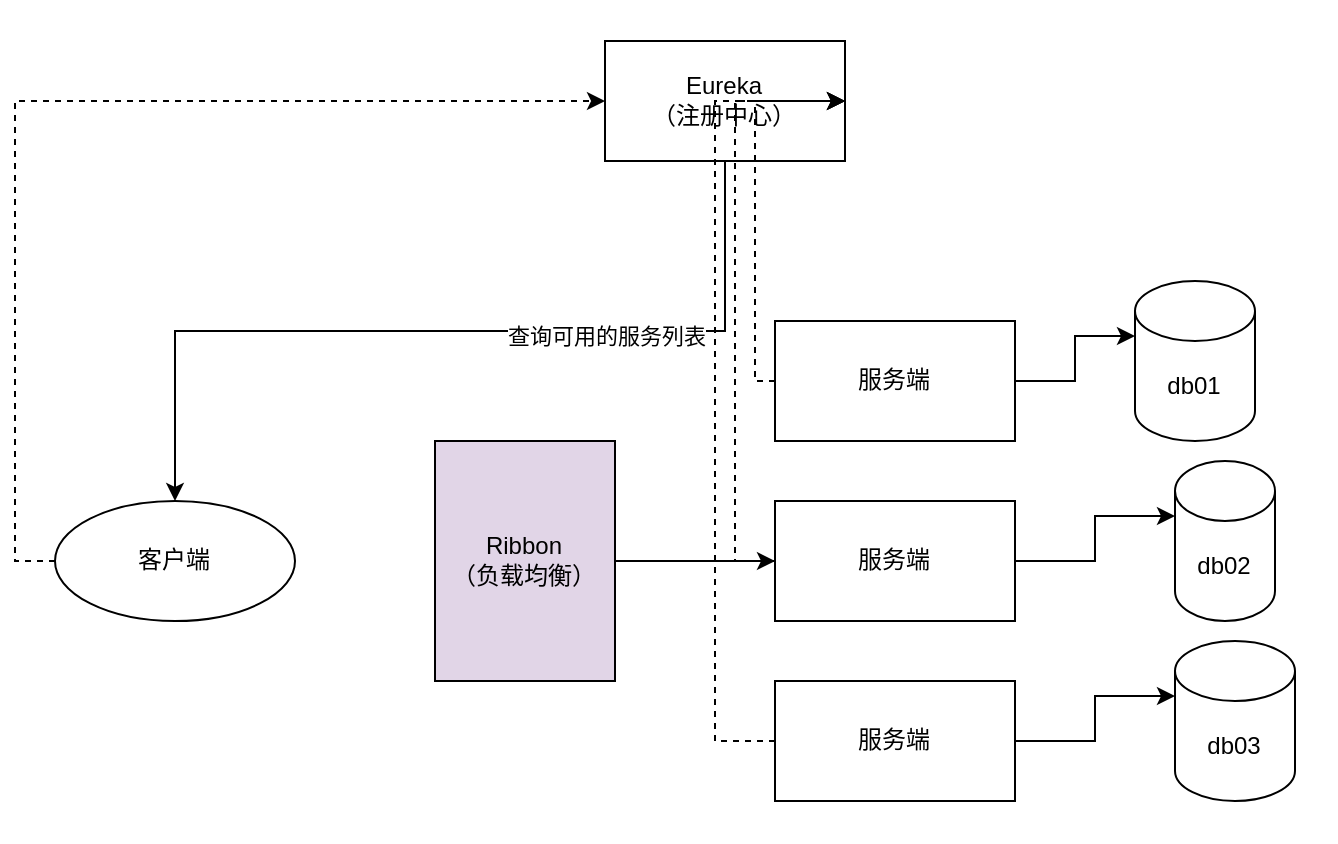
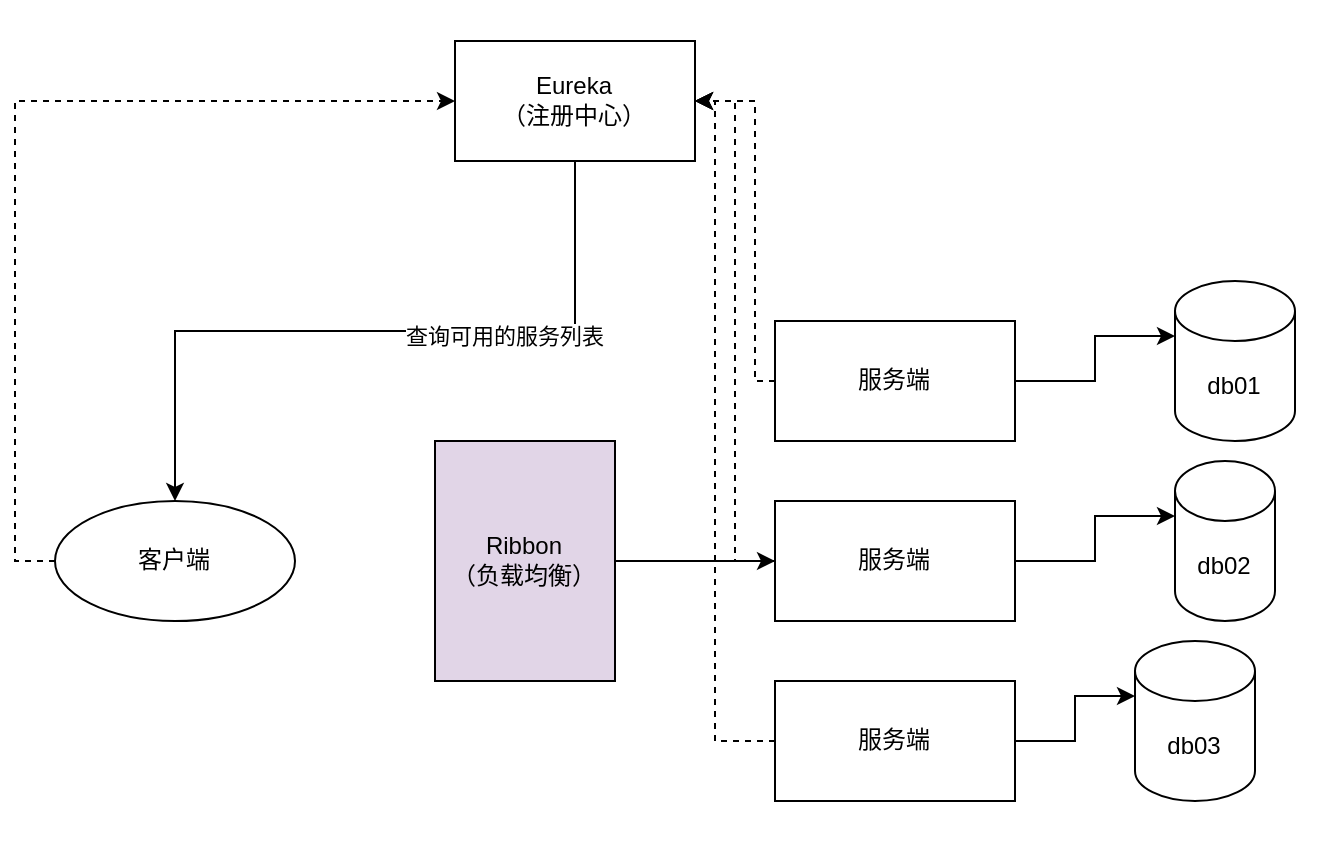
(725, 101) -> (575, 101)
(1195, 361) -> (1235, 361)
(1235, 721) -> (1195, 721)
